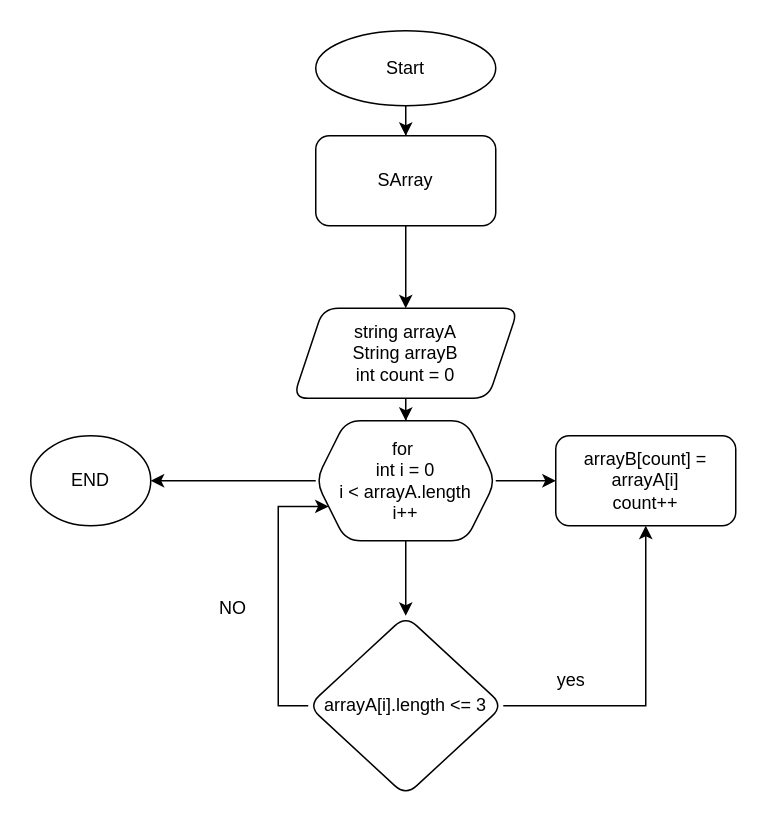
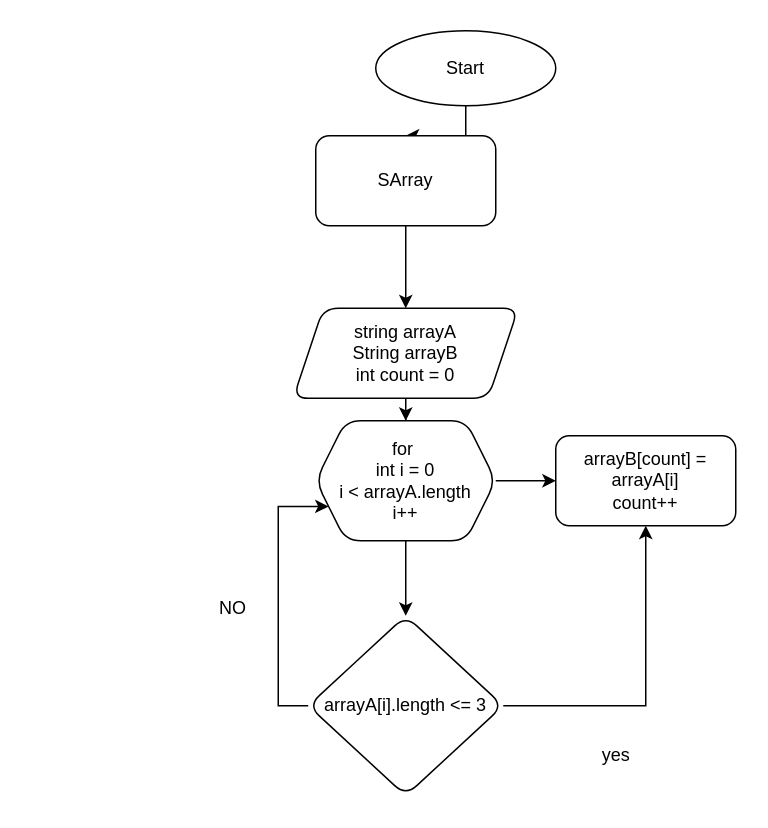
(406, 68) -> (466, 68)
(91, 481) -> none
(239, 481) -> none
(571, 680) -> (616, 755)
